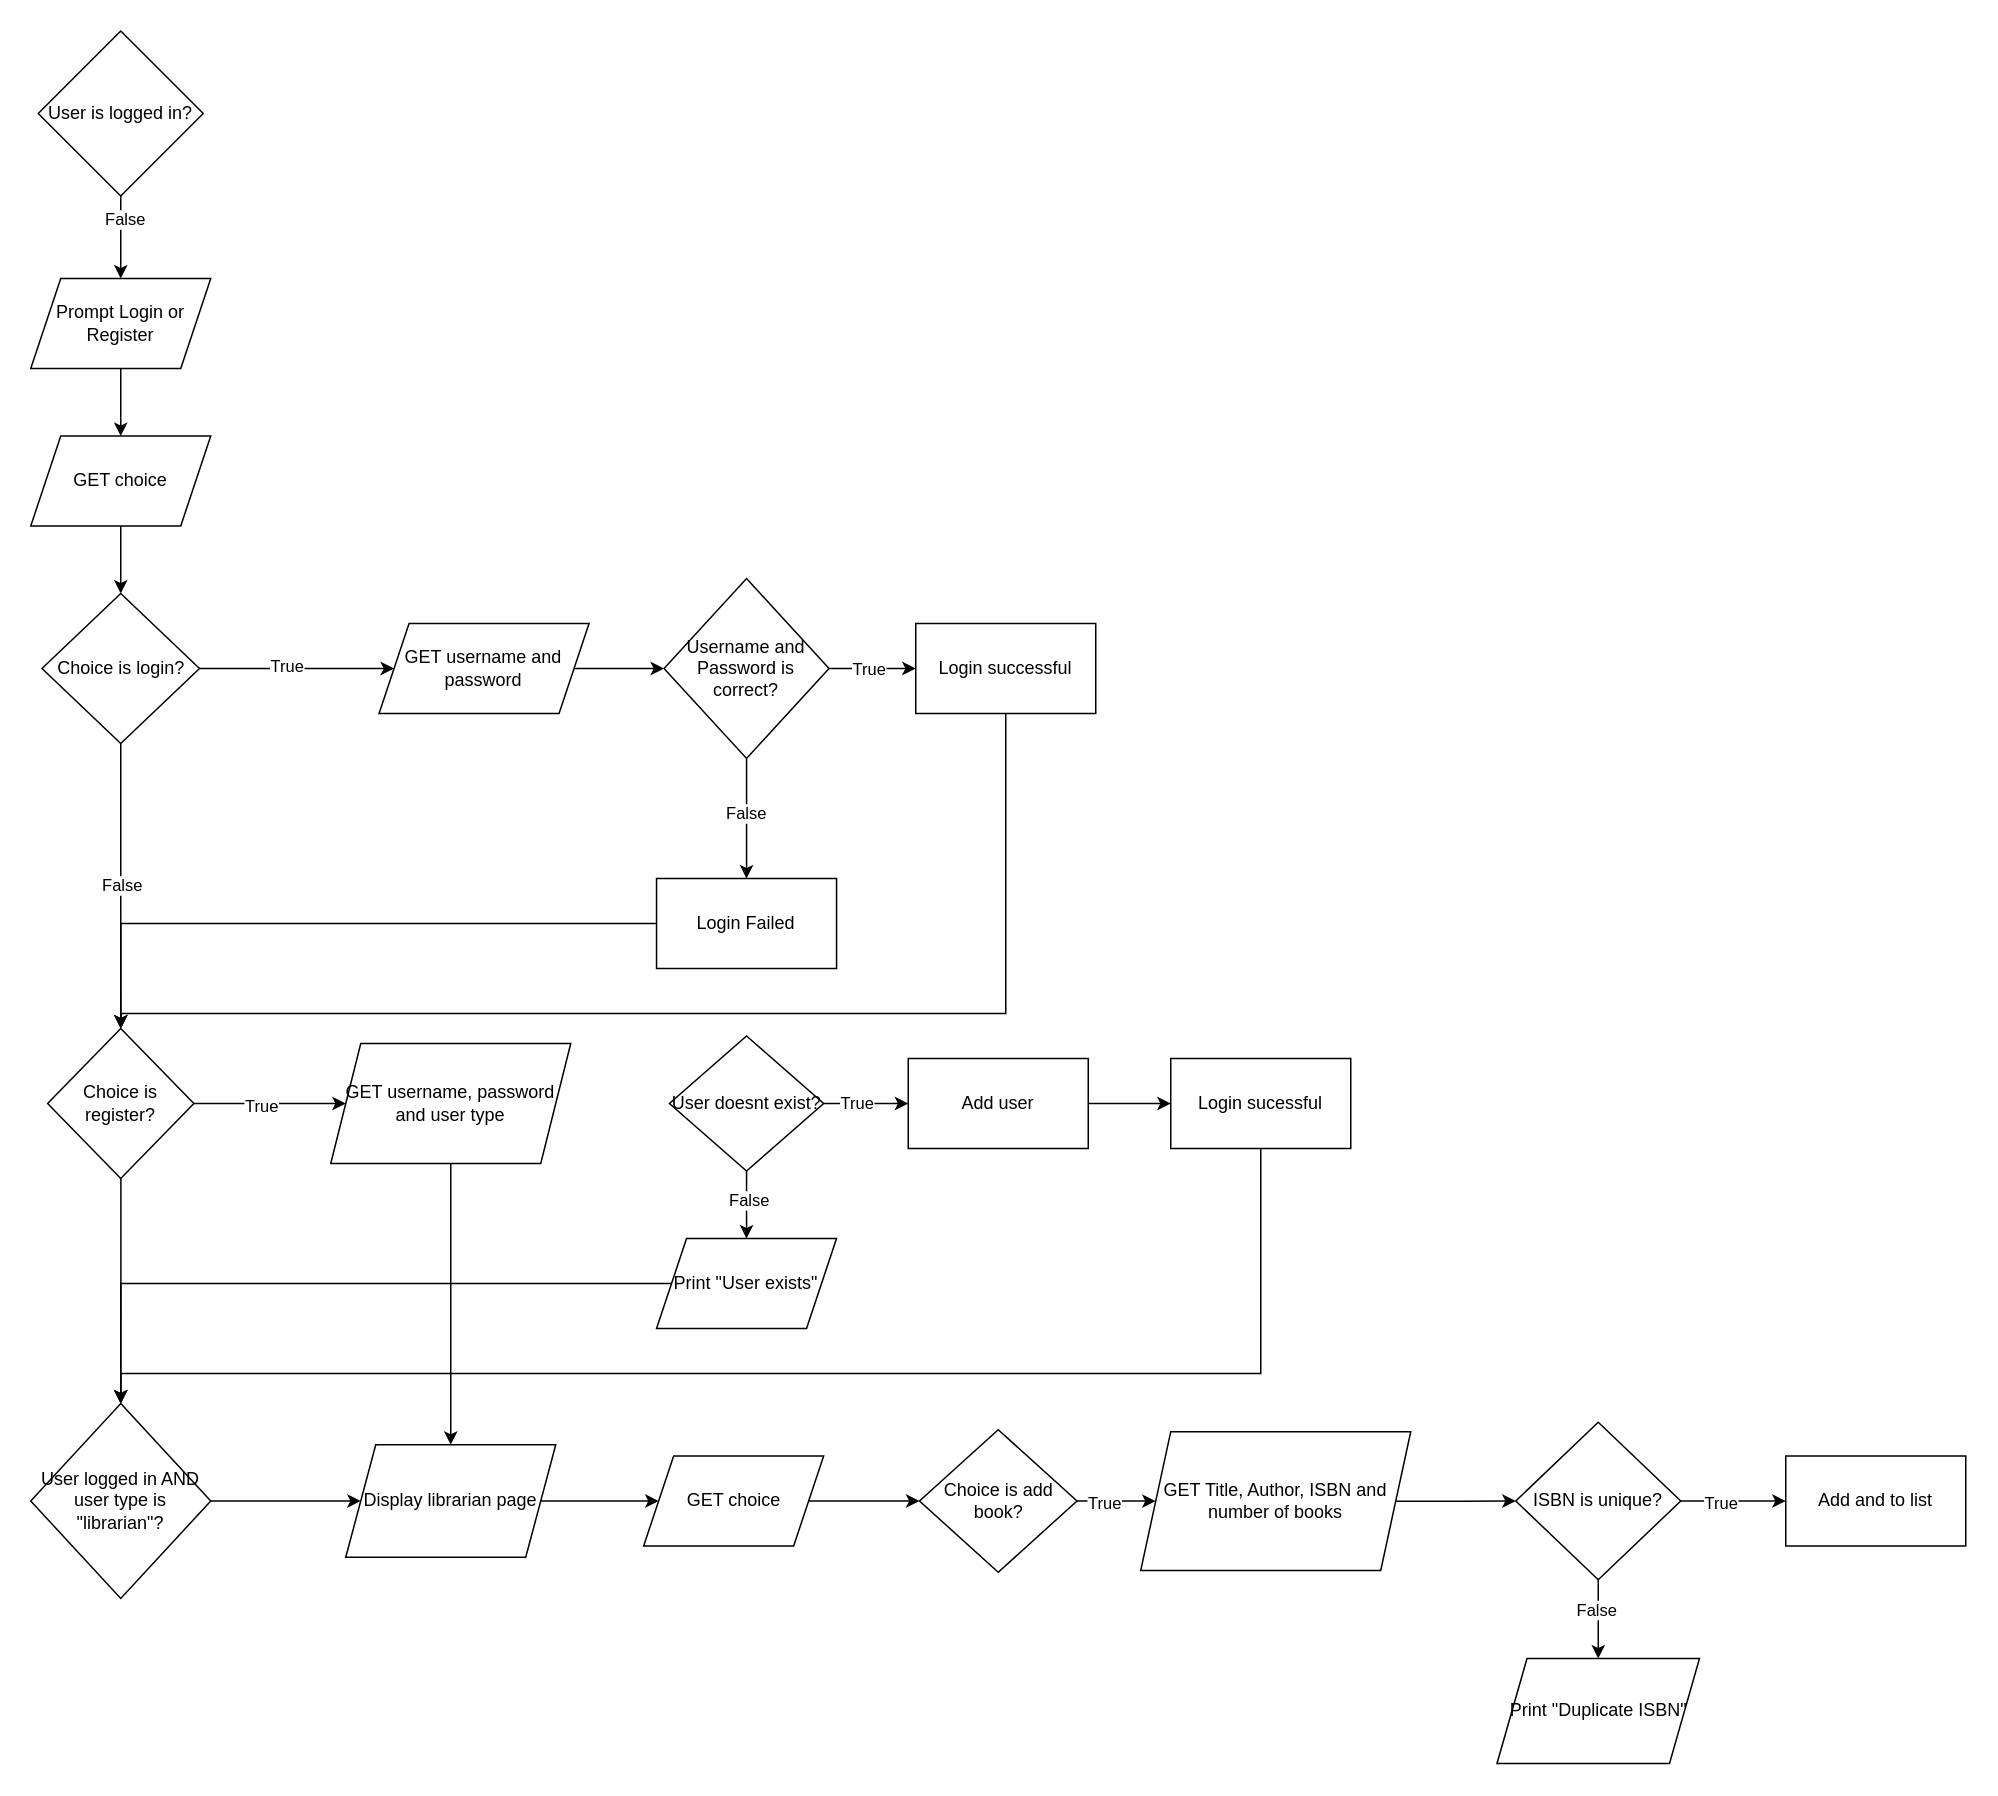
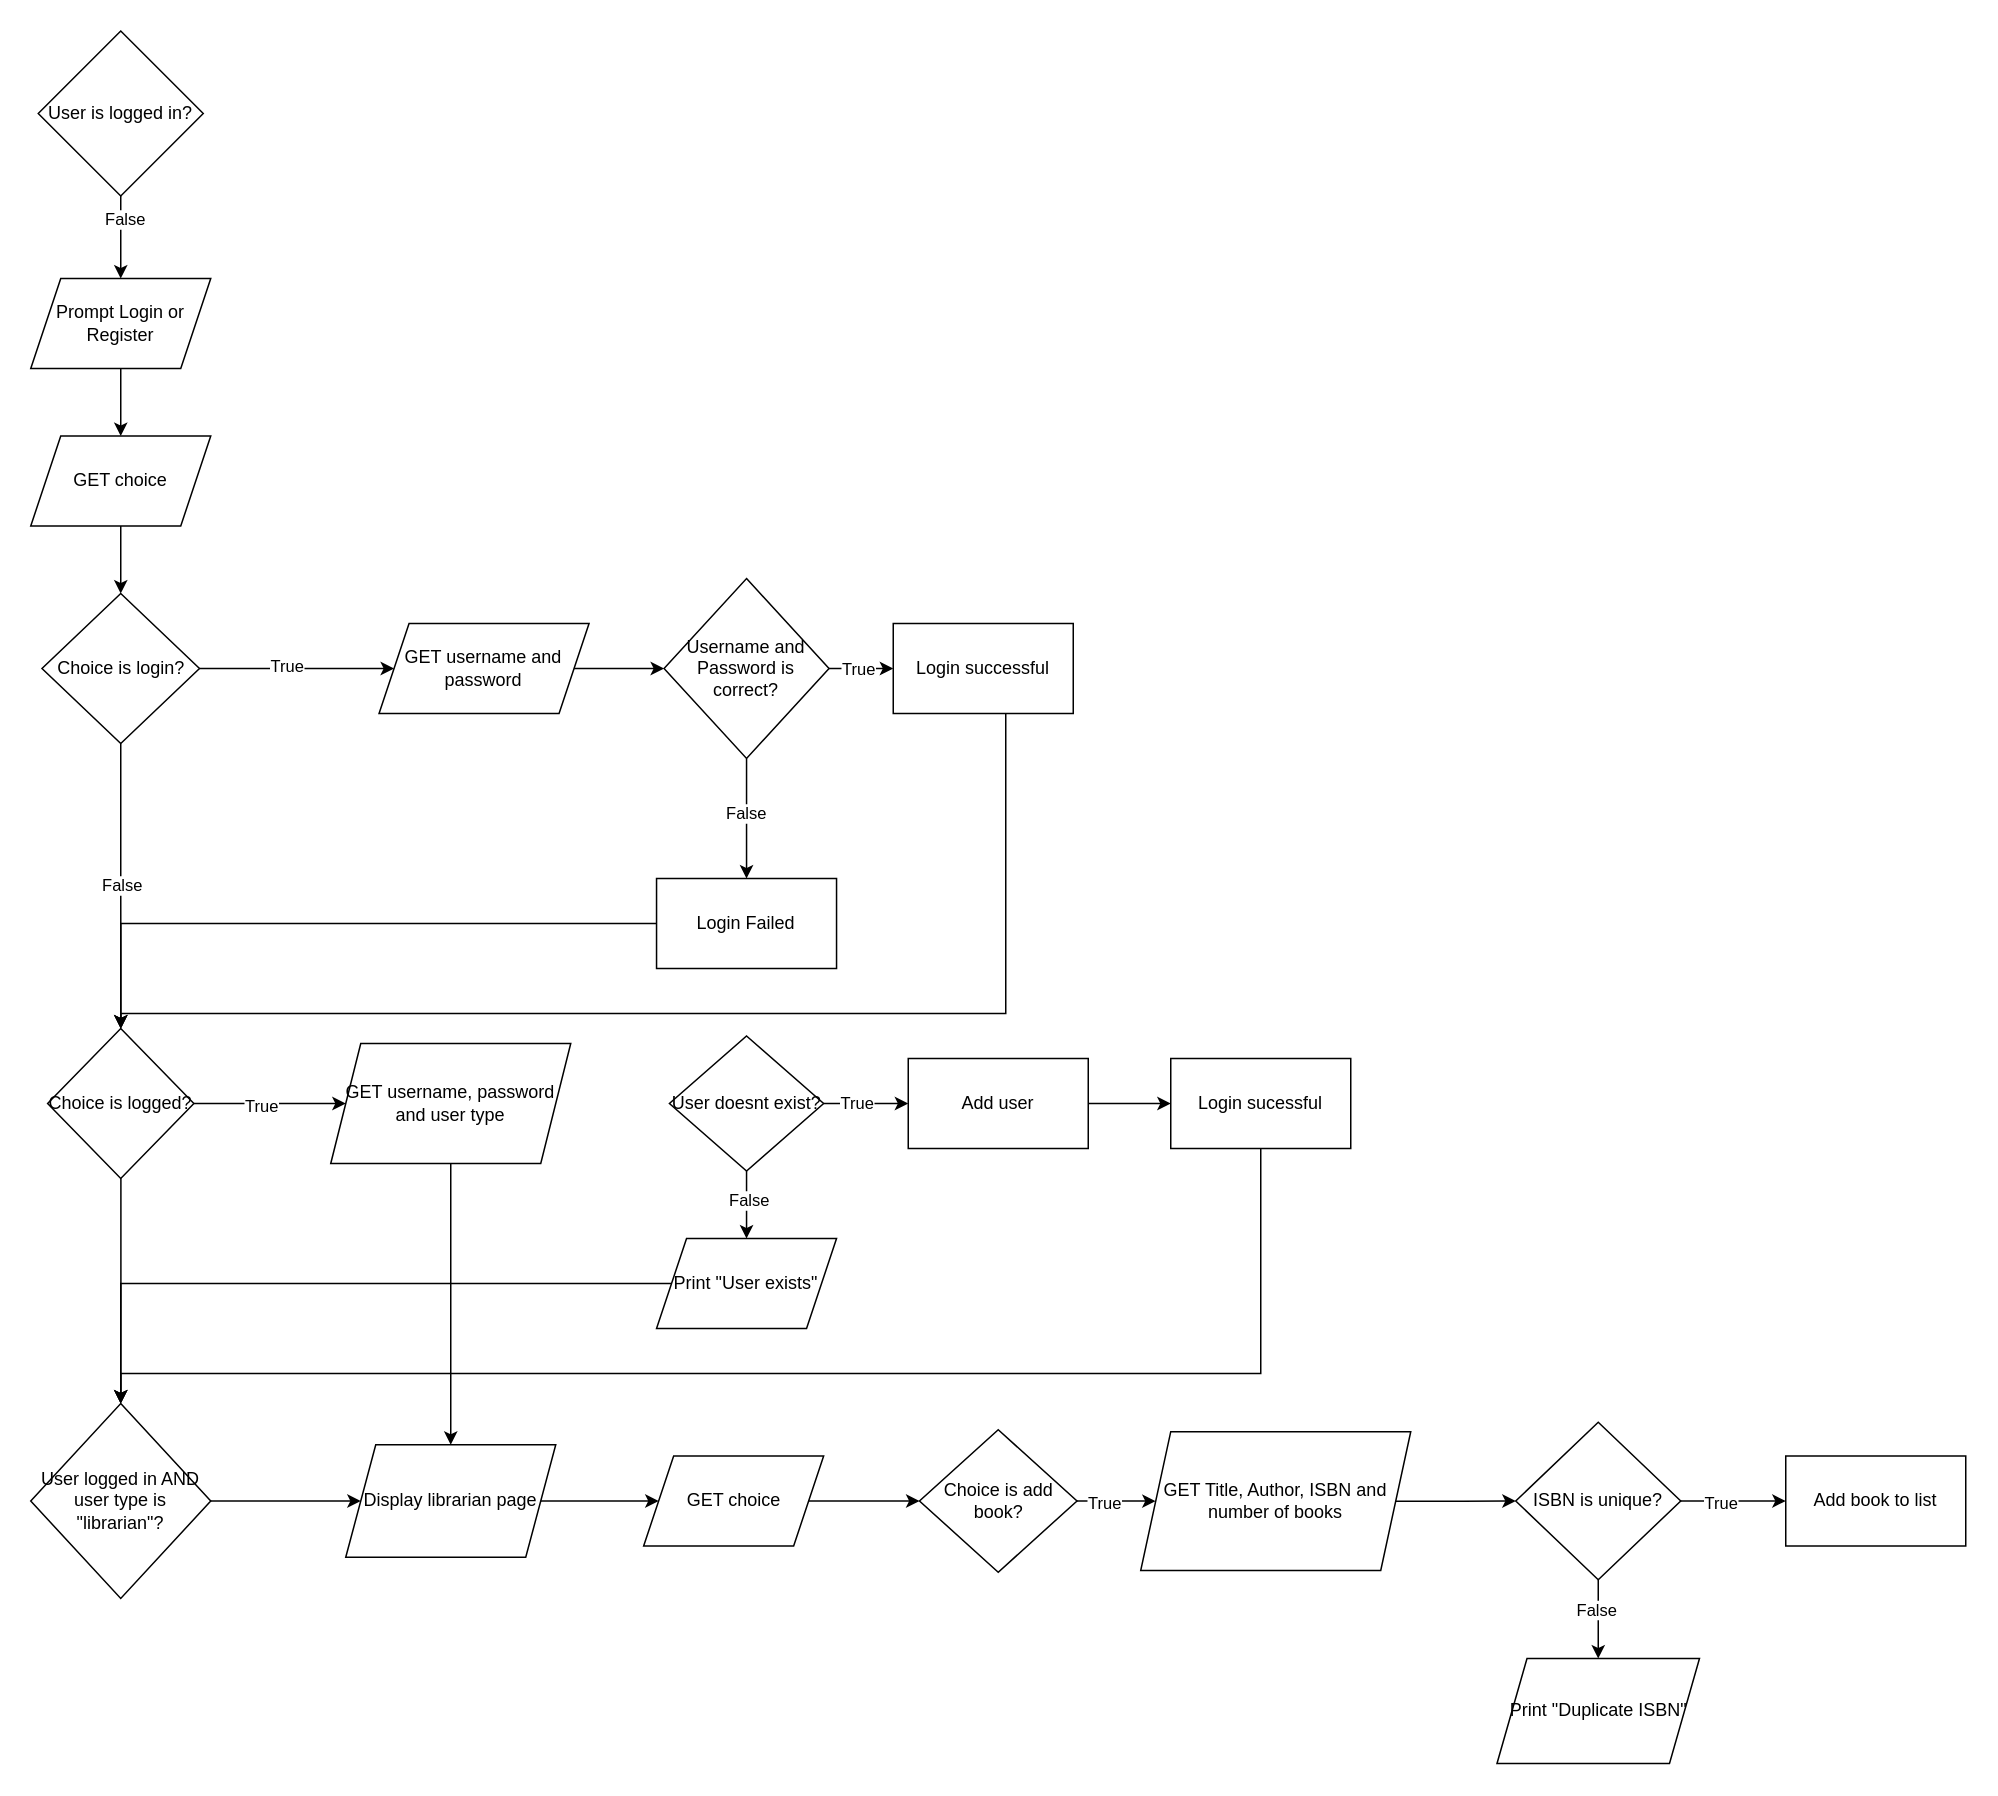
(1006, 668) -> (983, 668)
(121, 1103) -> (121, 1103)
(1876, 1501) -> (1876, 1501)
